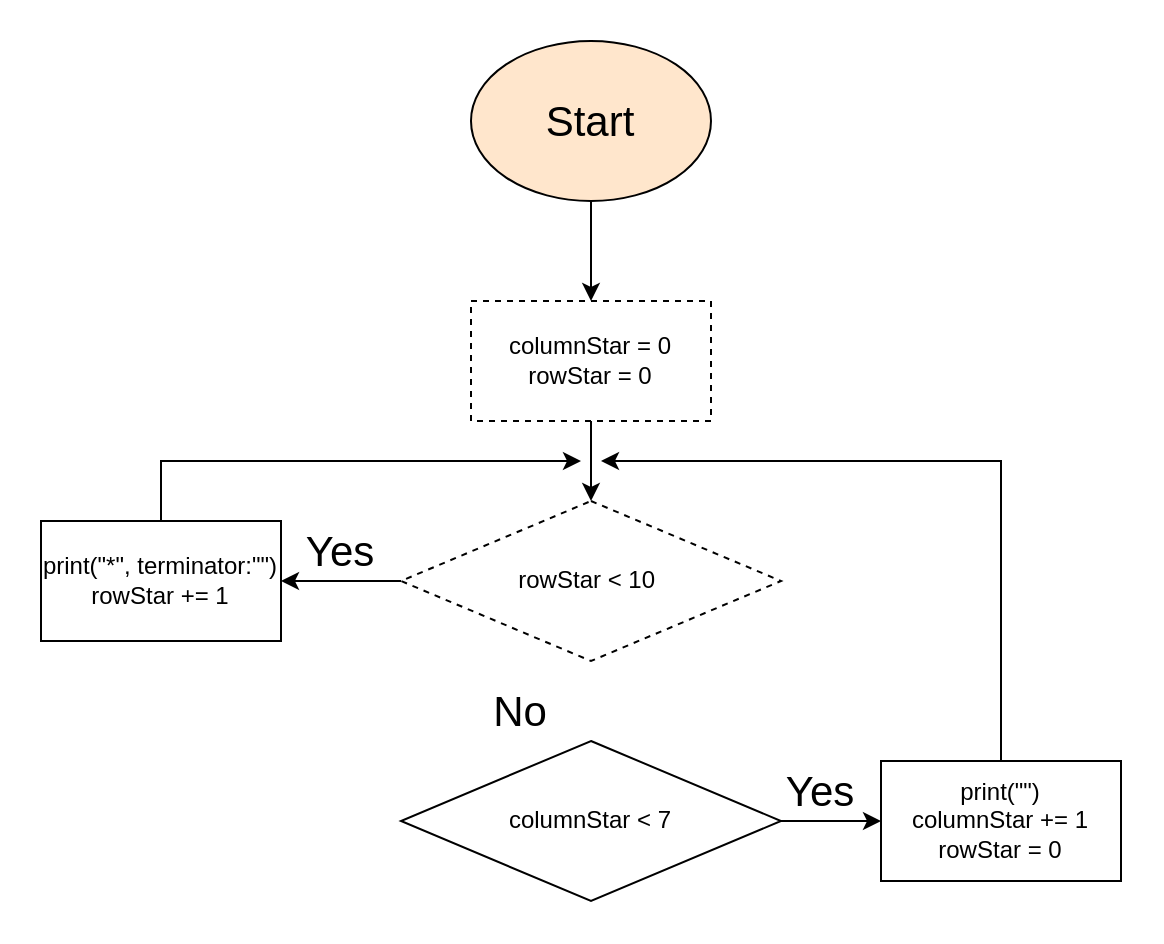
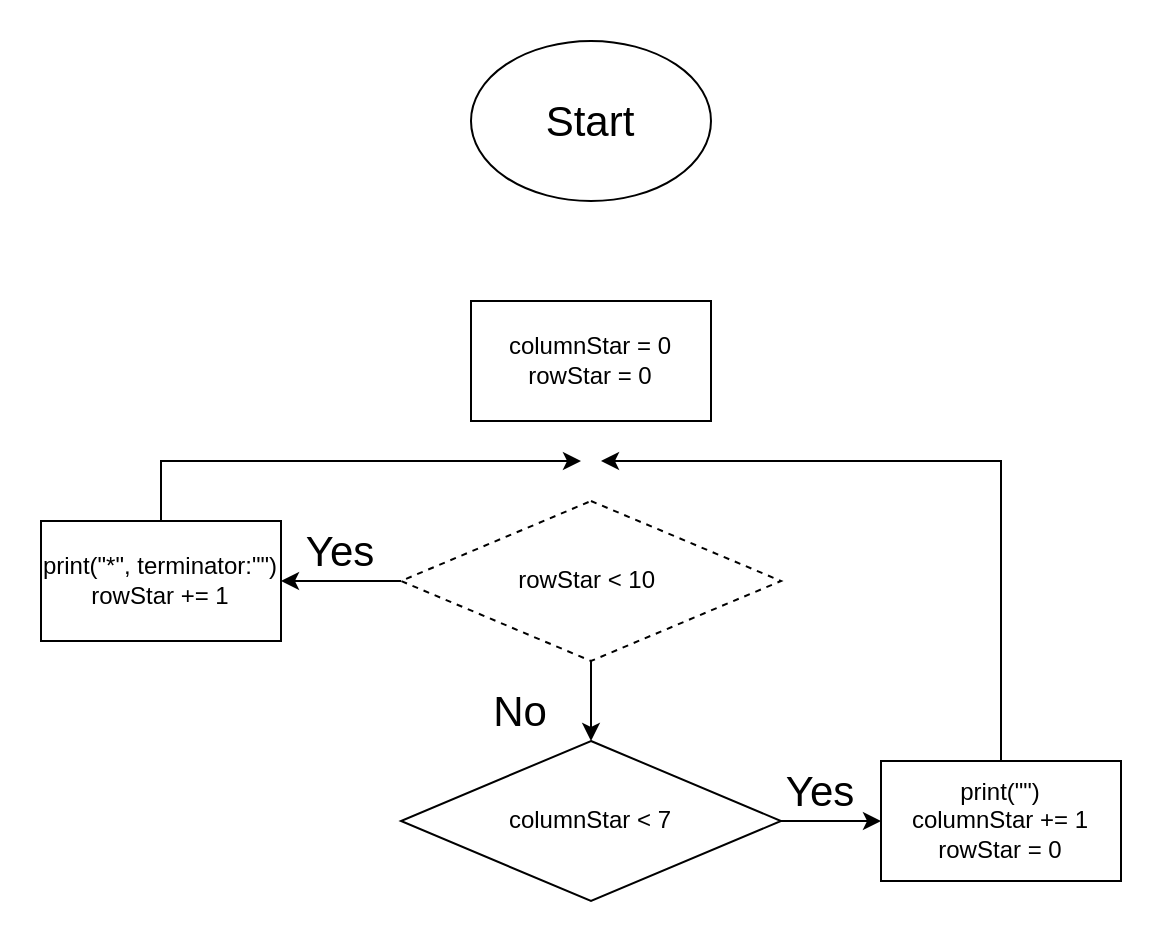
(591, 121) -> (591, 121)
(591, 244) -> none
(591, 361) -> (591, 361)
(591, 454) -> none
none -> (591, 694)
